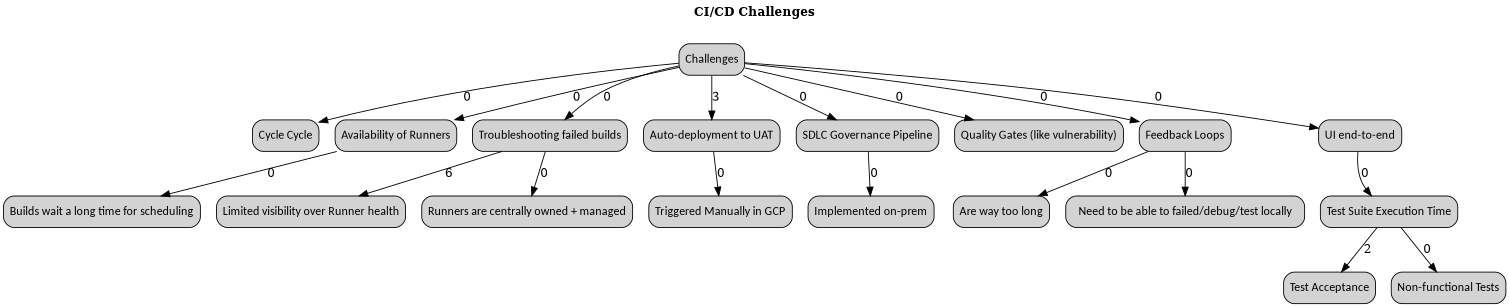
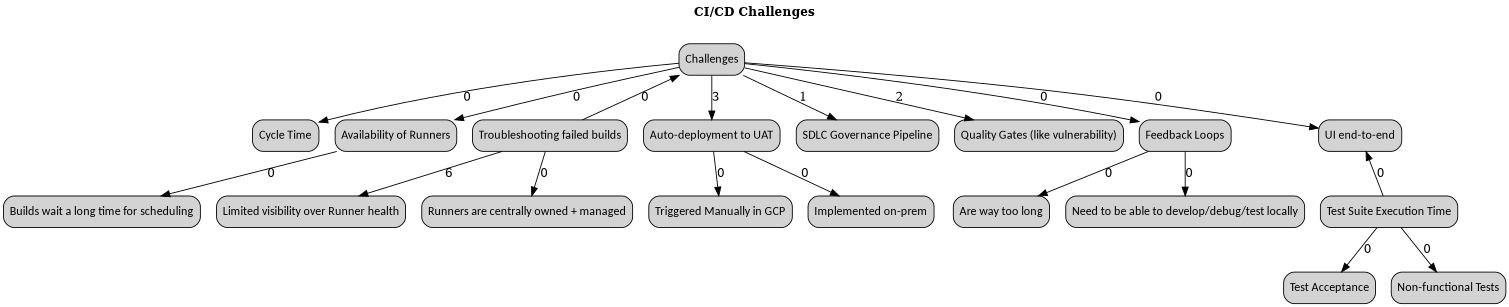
(608, 89) -> (627, 100)
(804, 98) -> (804, 98)
(900, 98) -> (900, 98)
(286, 136) -> (286, 136)
(869, 169) -> (788, 172)
(1359, 171) -> (1376, 178)
(1185, 212) -> (1185, 212)
(1368, 250) -> (1368, 250)
